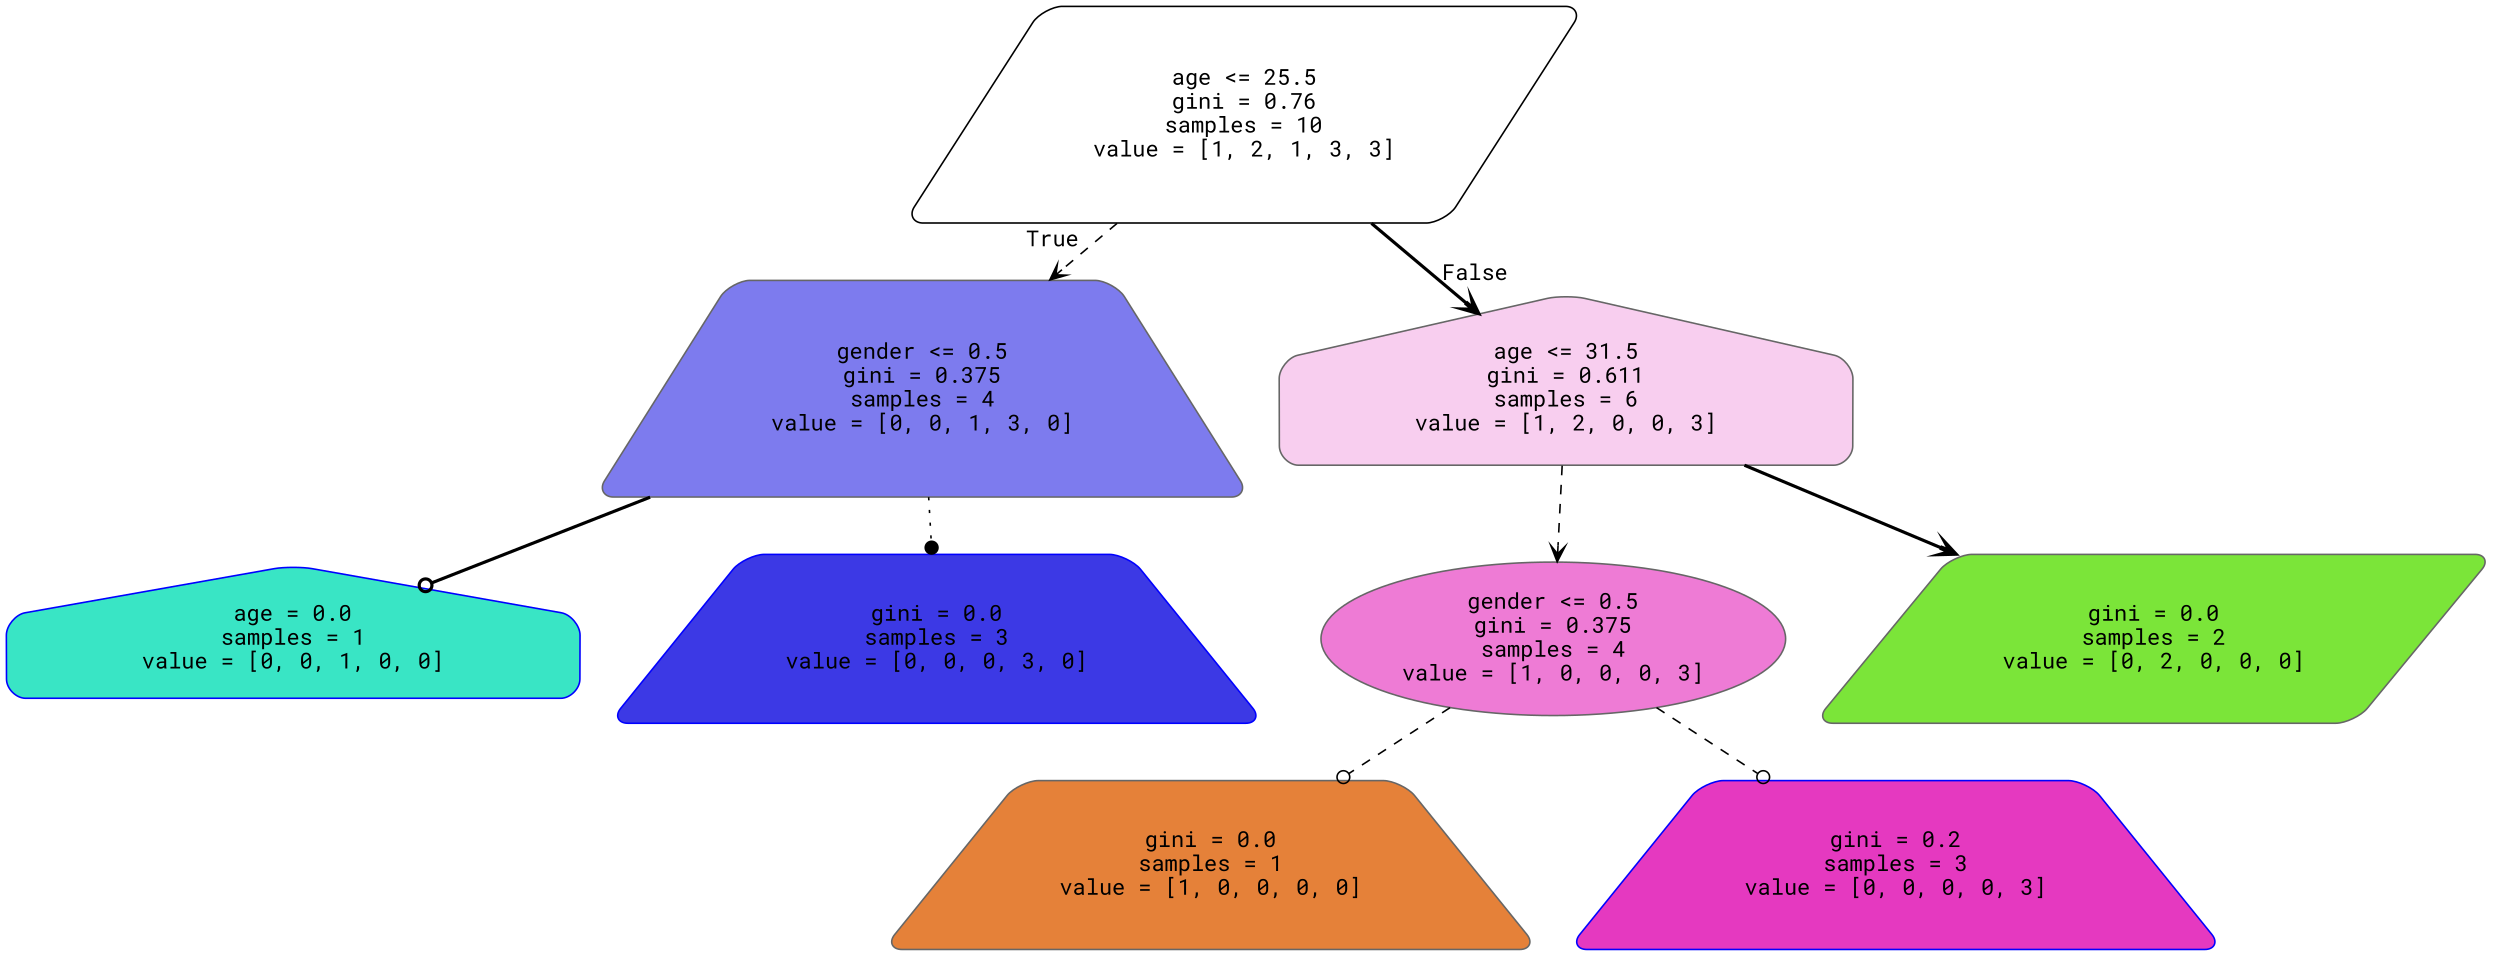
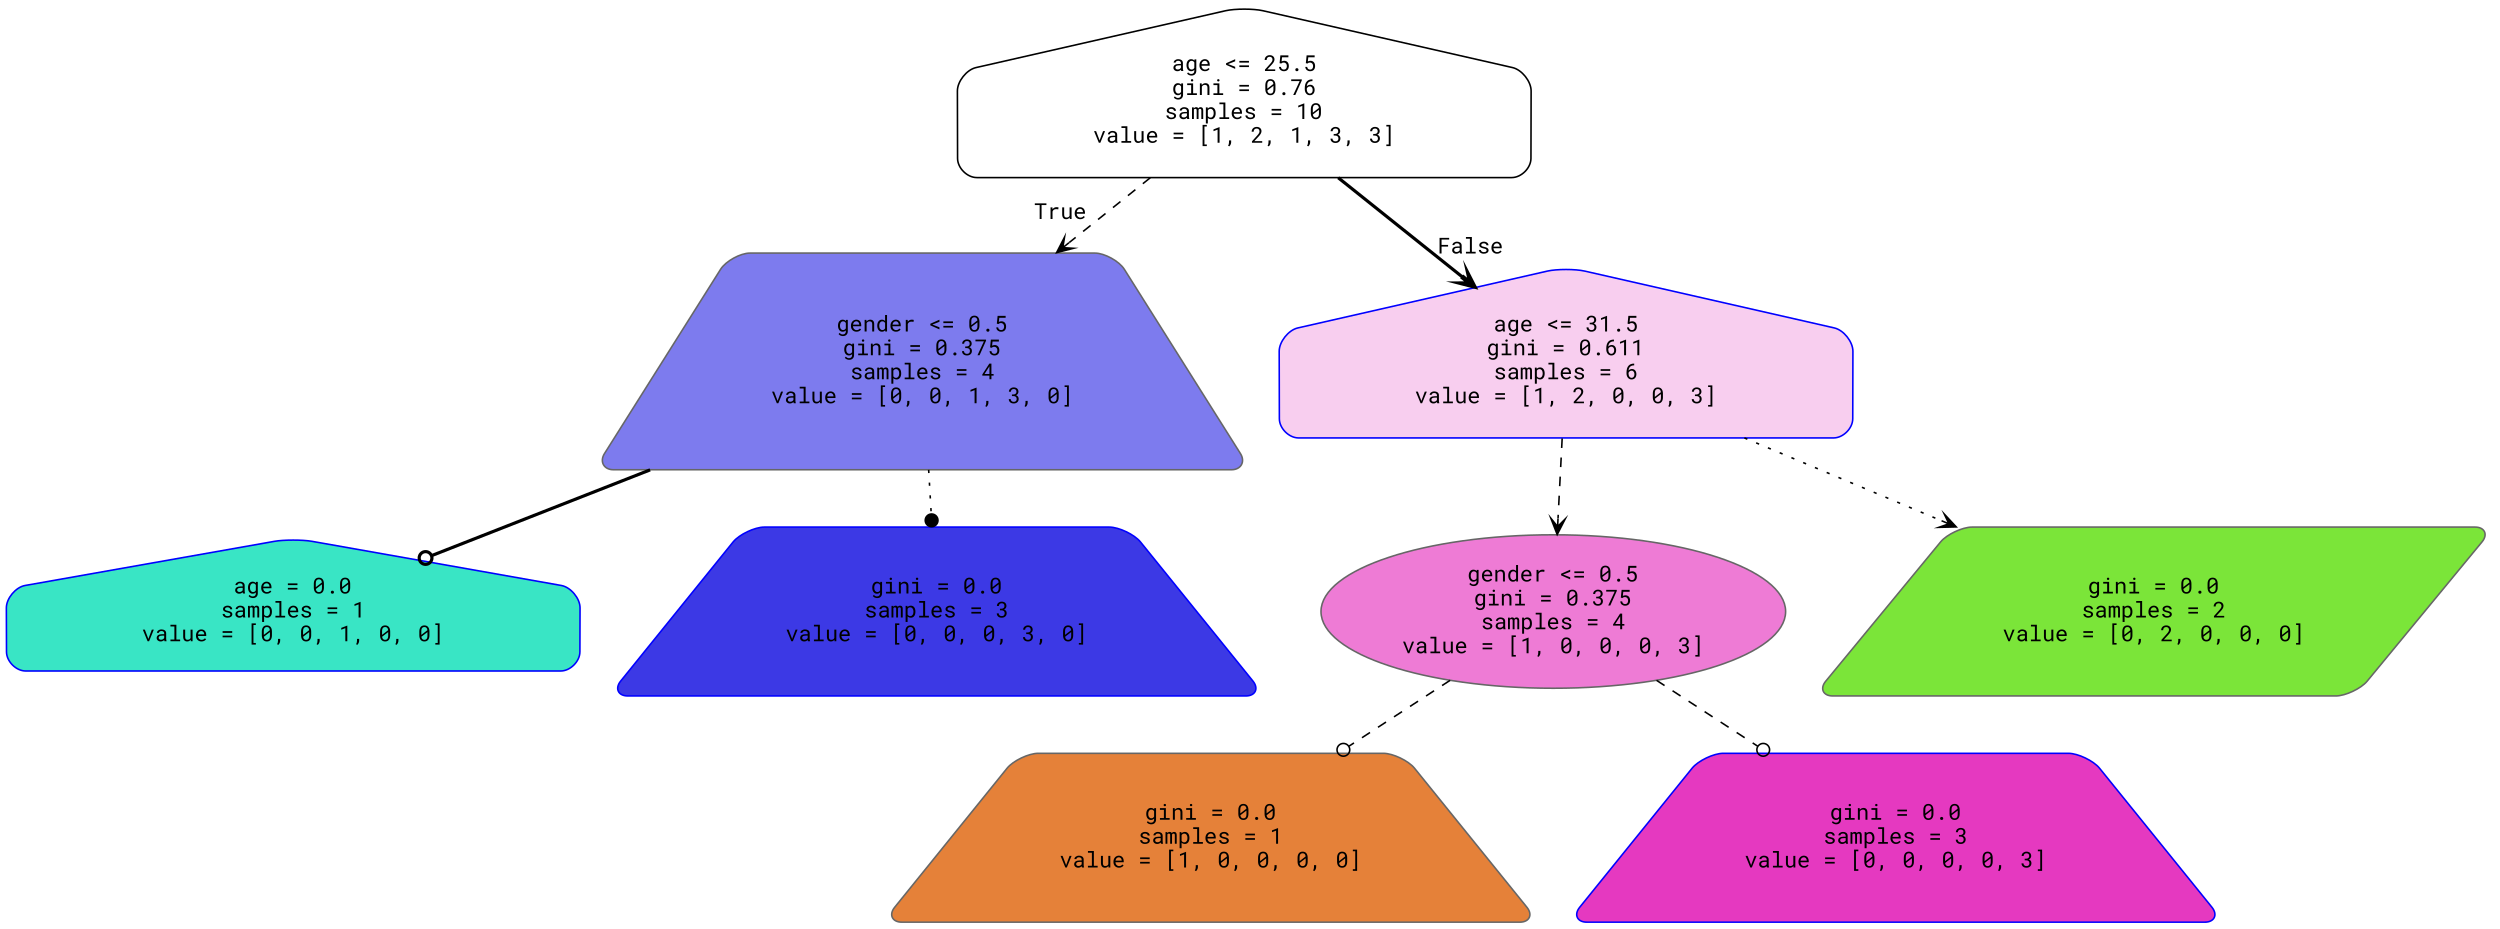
(1244, 115) -> (1244, 101)
(1566, 389) -> (1566, 361)
(1843, 507) -> (1843, 479)
(1896, 865) -> (1896, 838)
